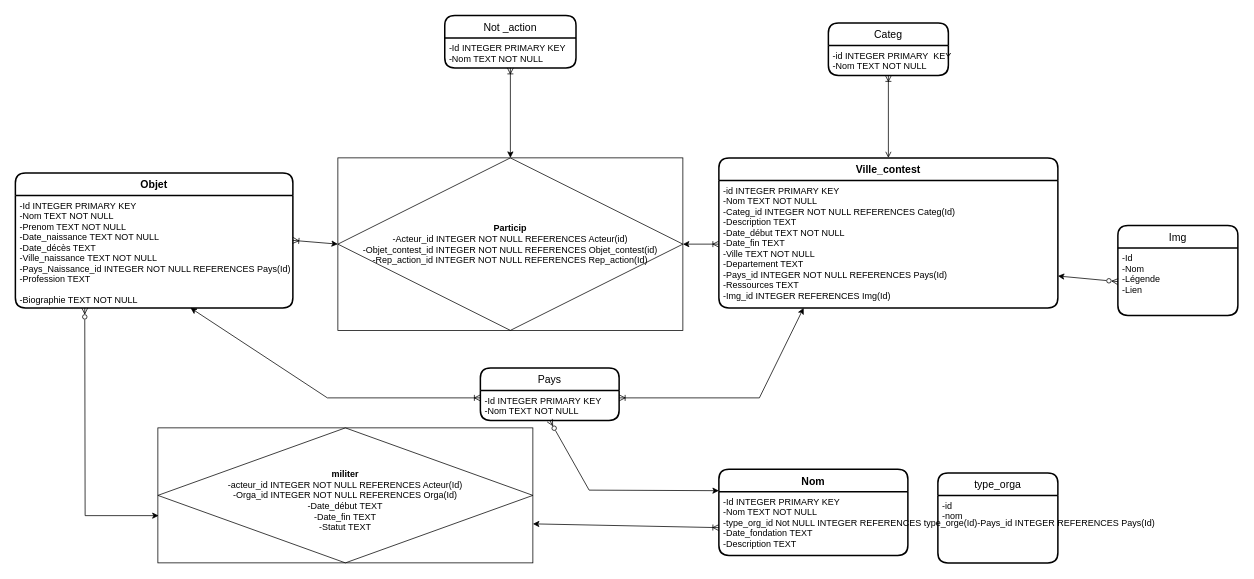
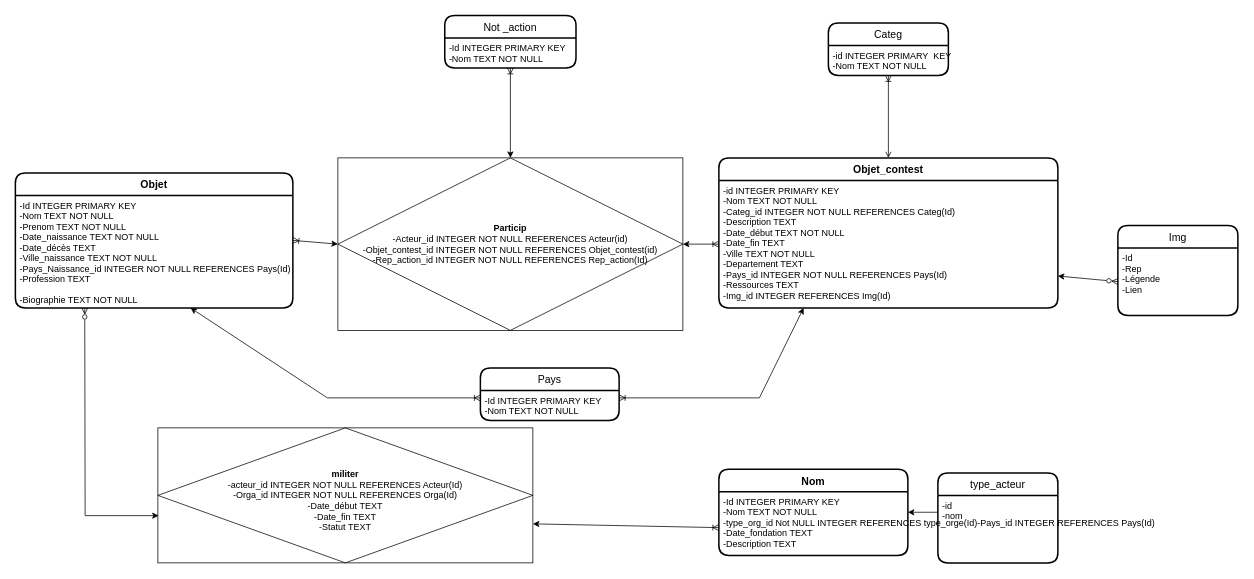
(888, 170) -> (888, 170)
(1130, 258) -> (1130, 258)
(998, 485) -> (998, 485)
(617, 490) -> none
none -> (924, 512)
